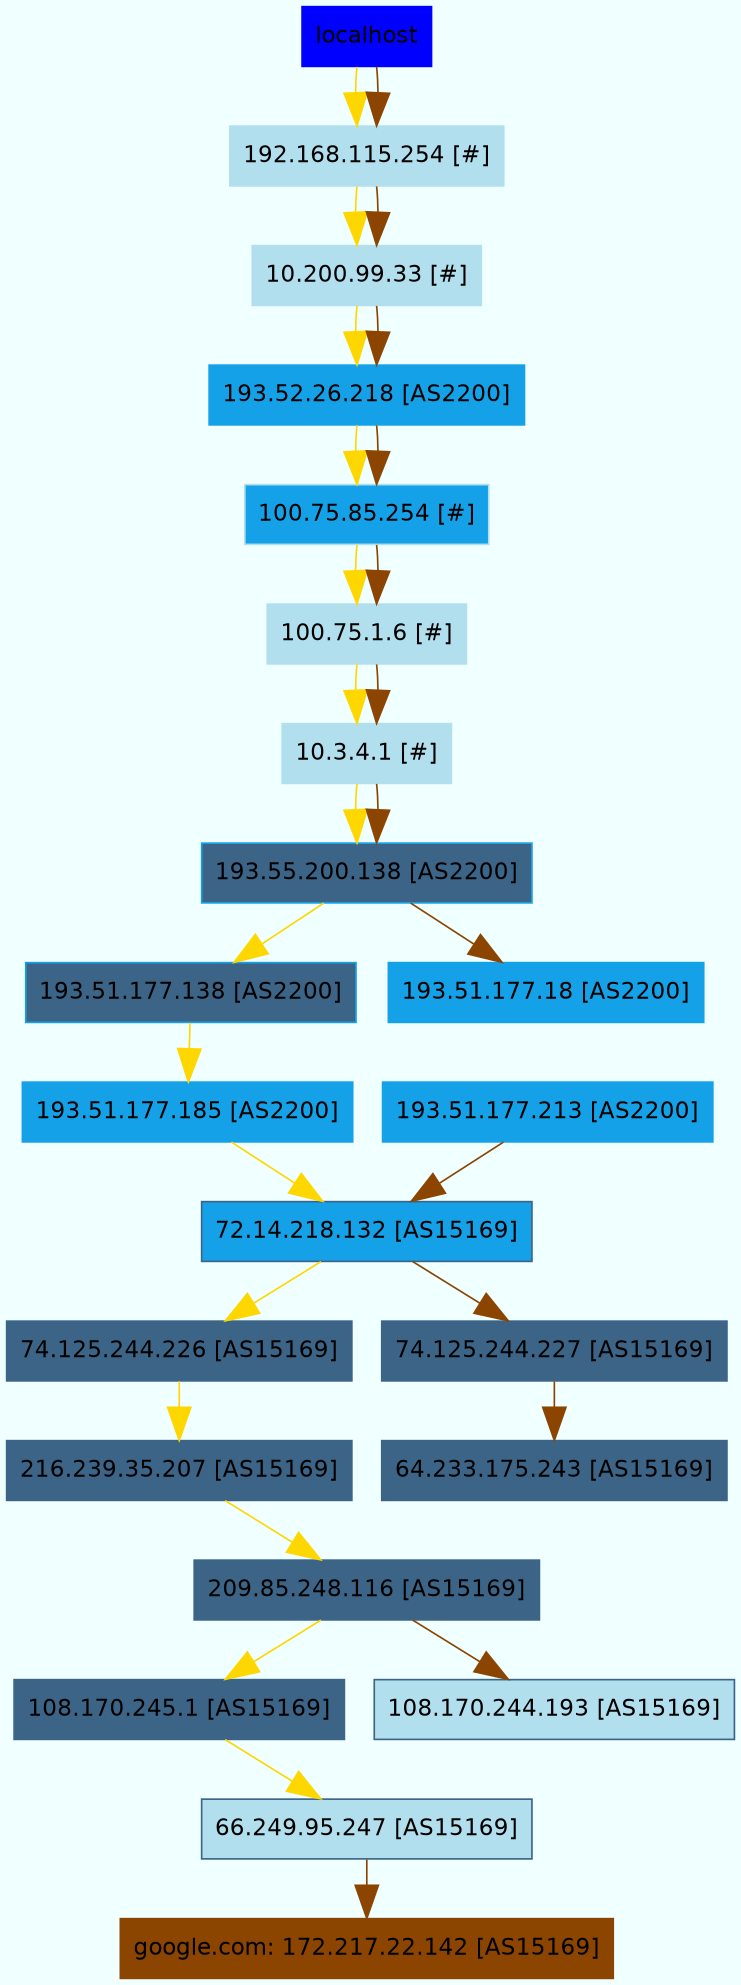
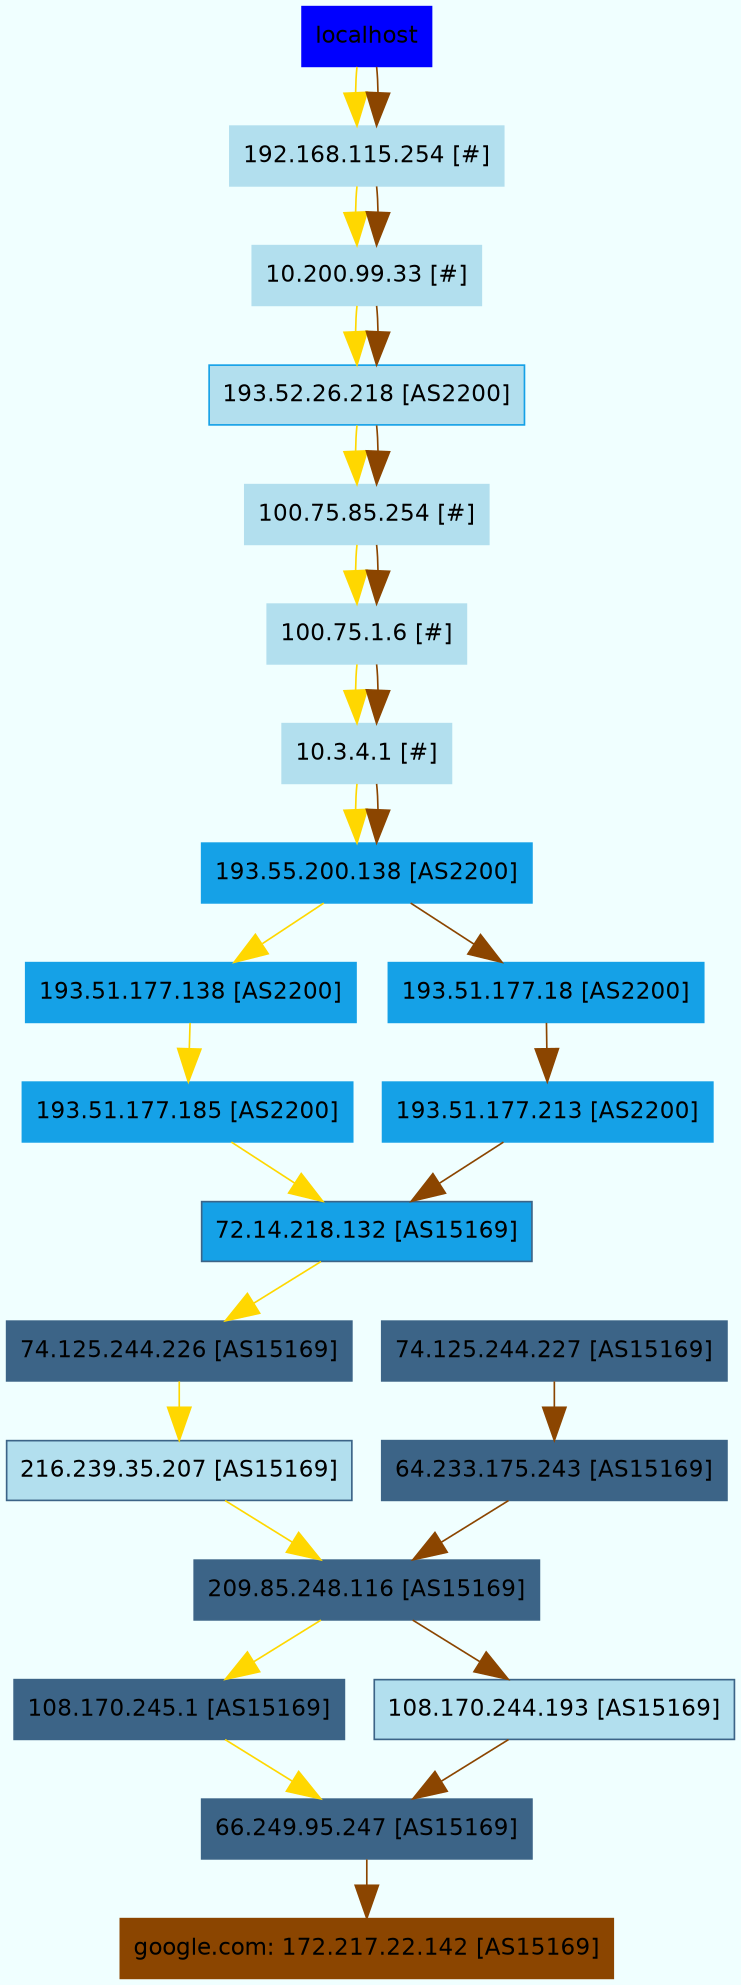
(367, 395) -> (367, 395)
(367, 515) -> (367, 515)
(367, 873) -> (367, 873)
(191, 993) -> (191, 993)
none -> (547, 1036)
(446, 1282) -> none
(179, 1471) -> (179, 1471)
none -> (475, 1521)
none -> (475, 1760)
(367, 1829) -> (367, 1829)
